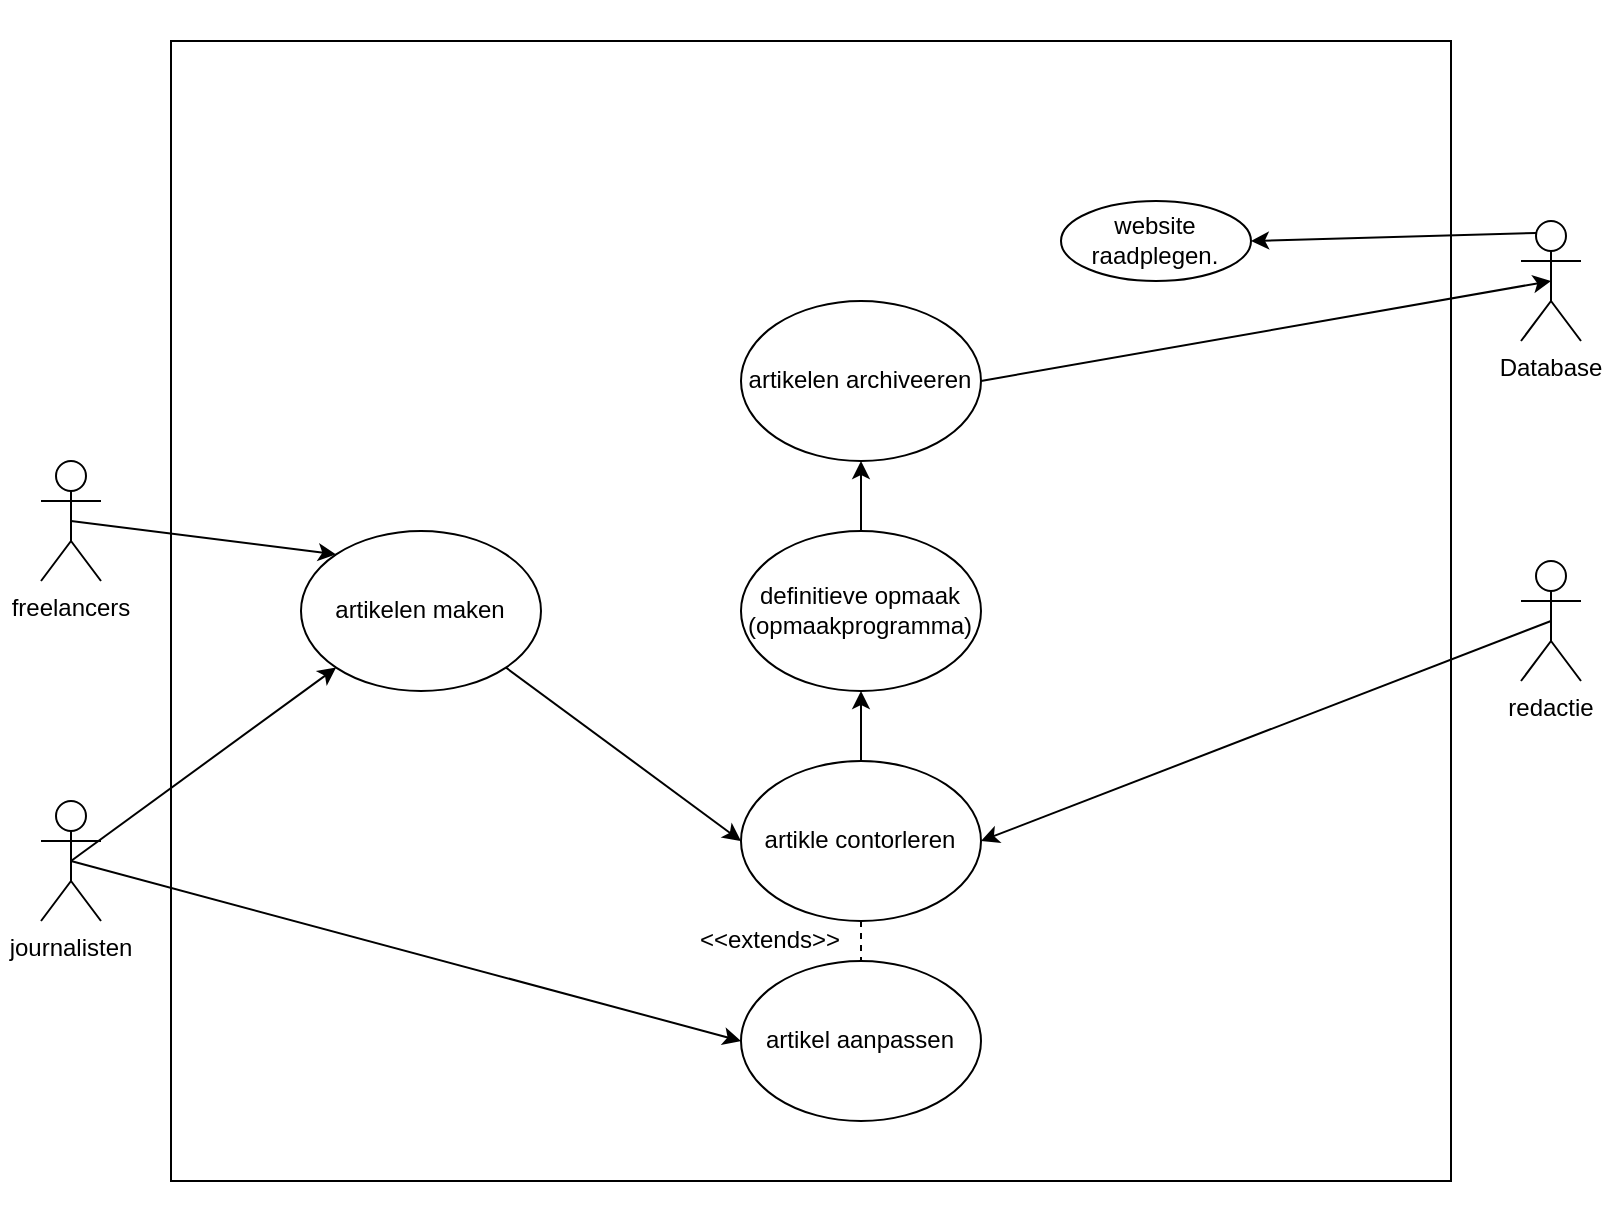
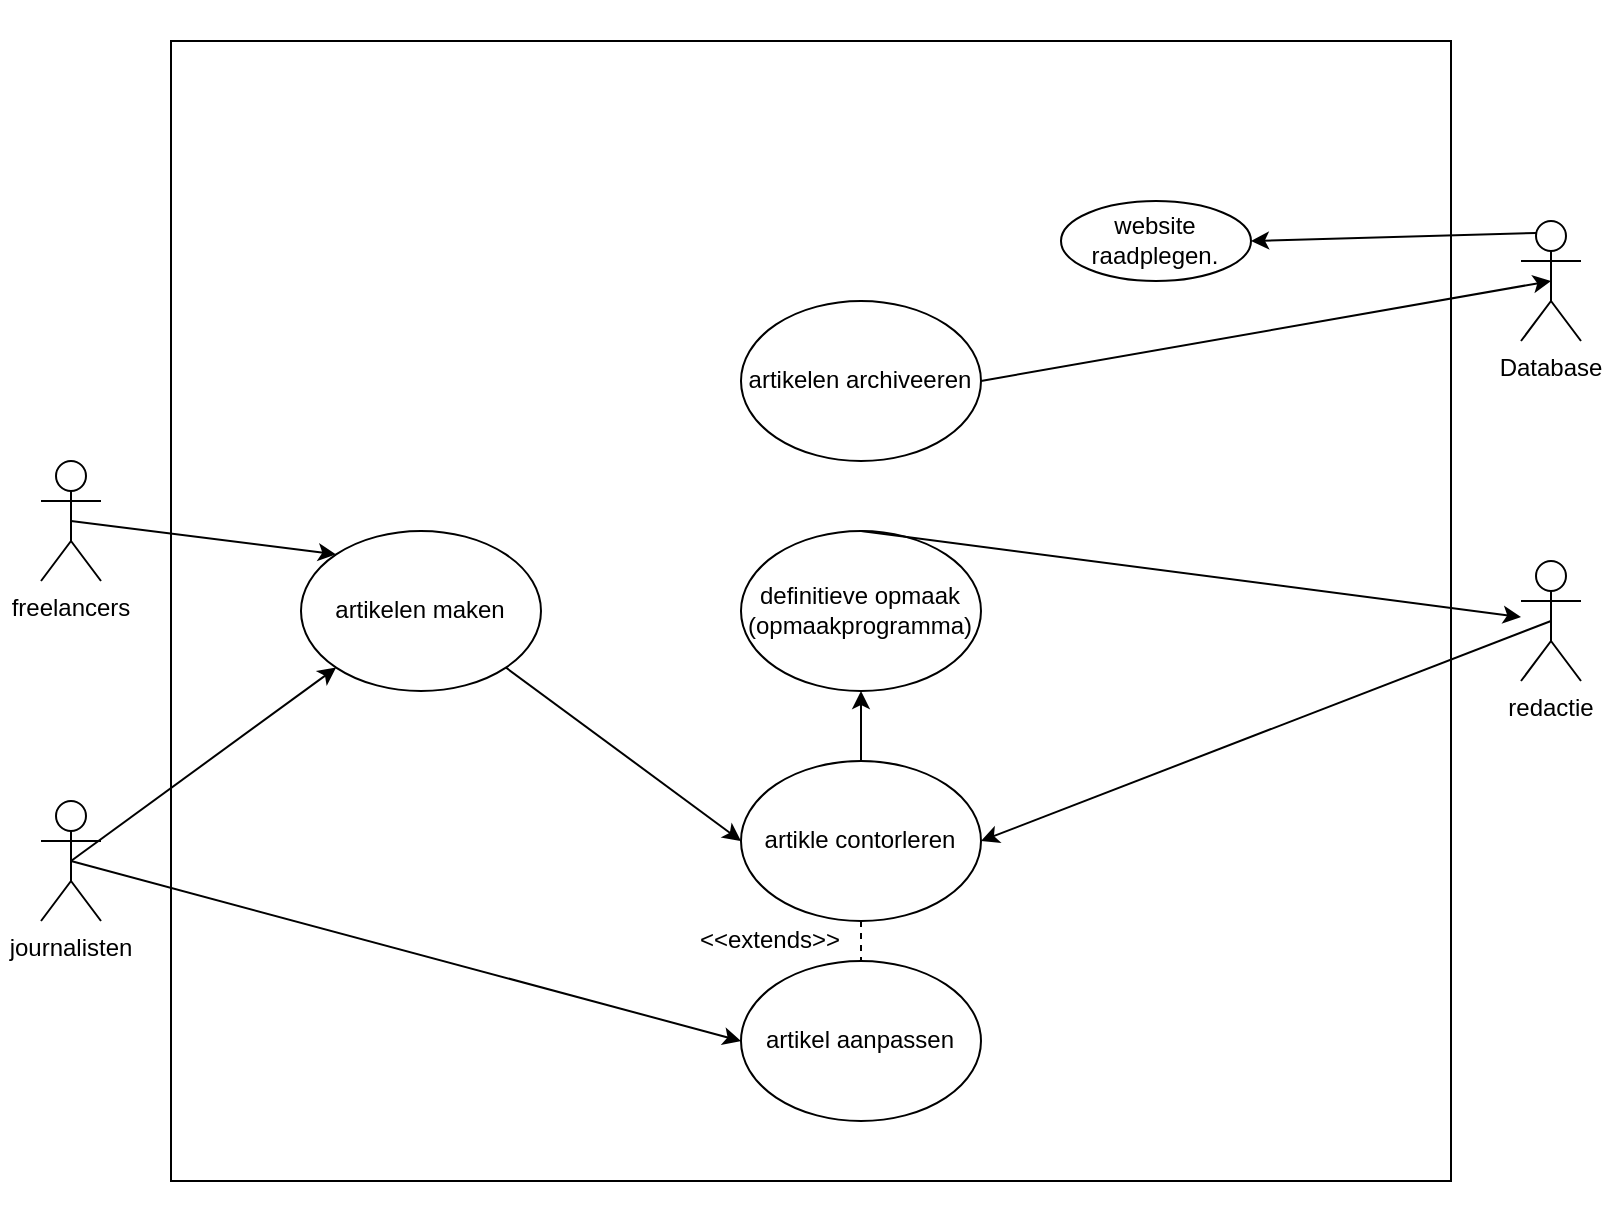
(861, 503) -> (1185, 573)
